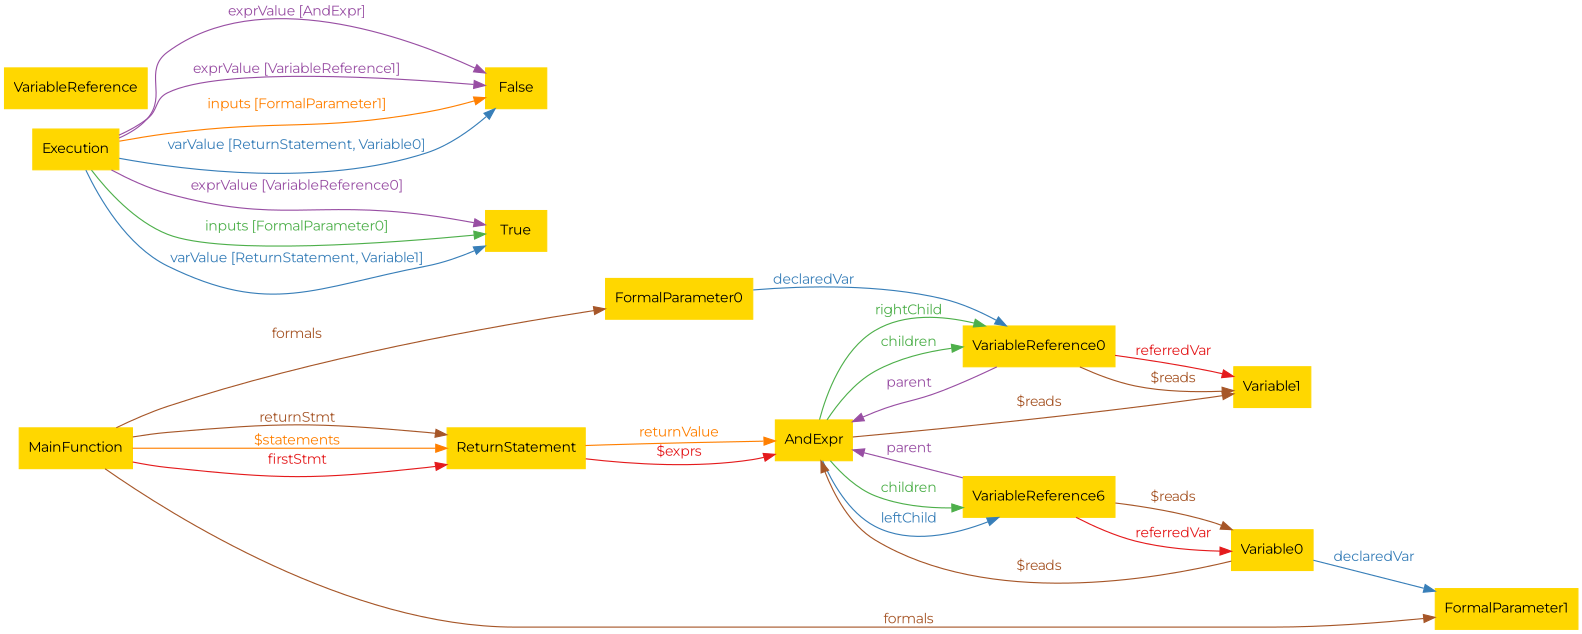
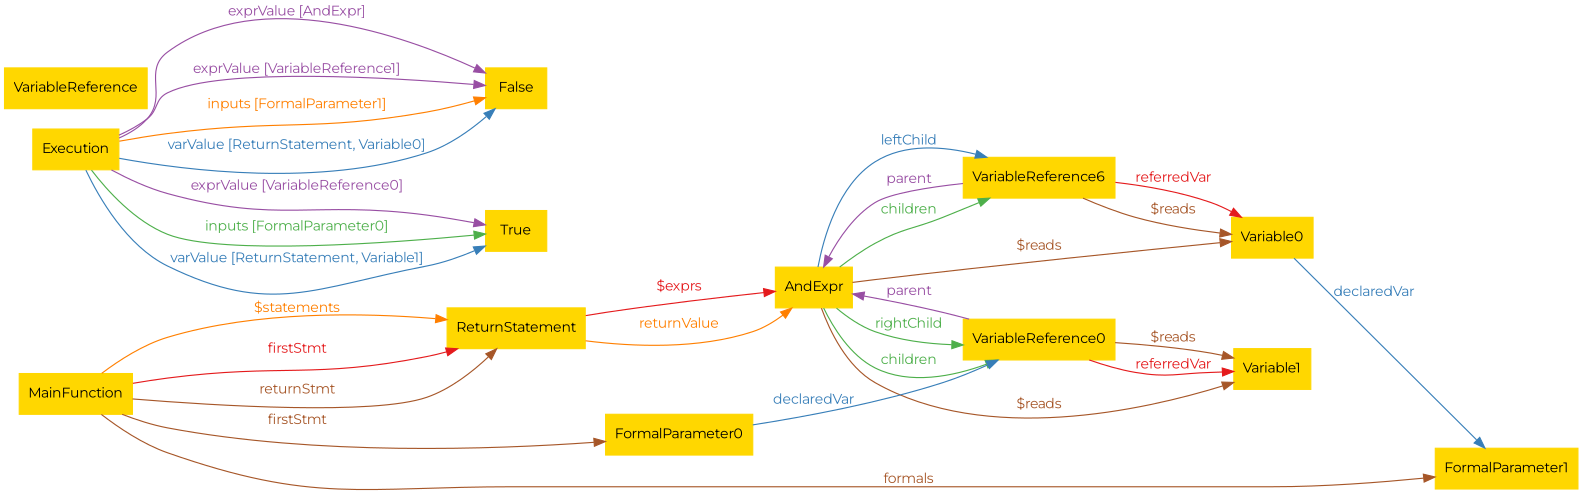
(297, 334) -> (297, 421)
(1008, 580) -> (1036, 262)
